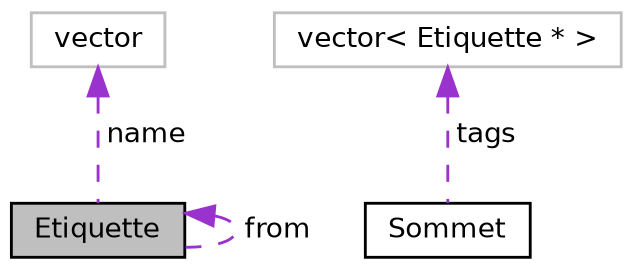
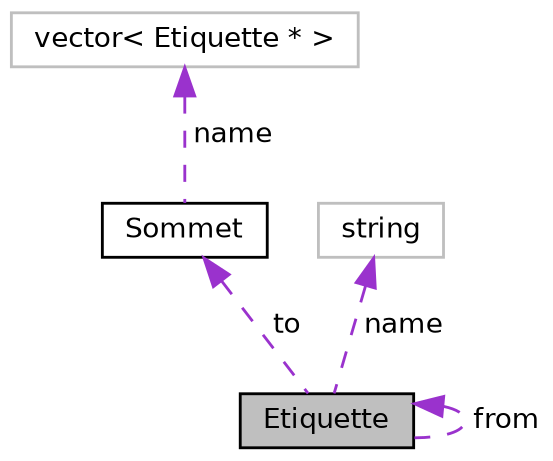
(98, 40) -> (381, 230)
(483, 135) -> (229, 135)
none -> (265, 337)
